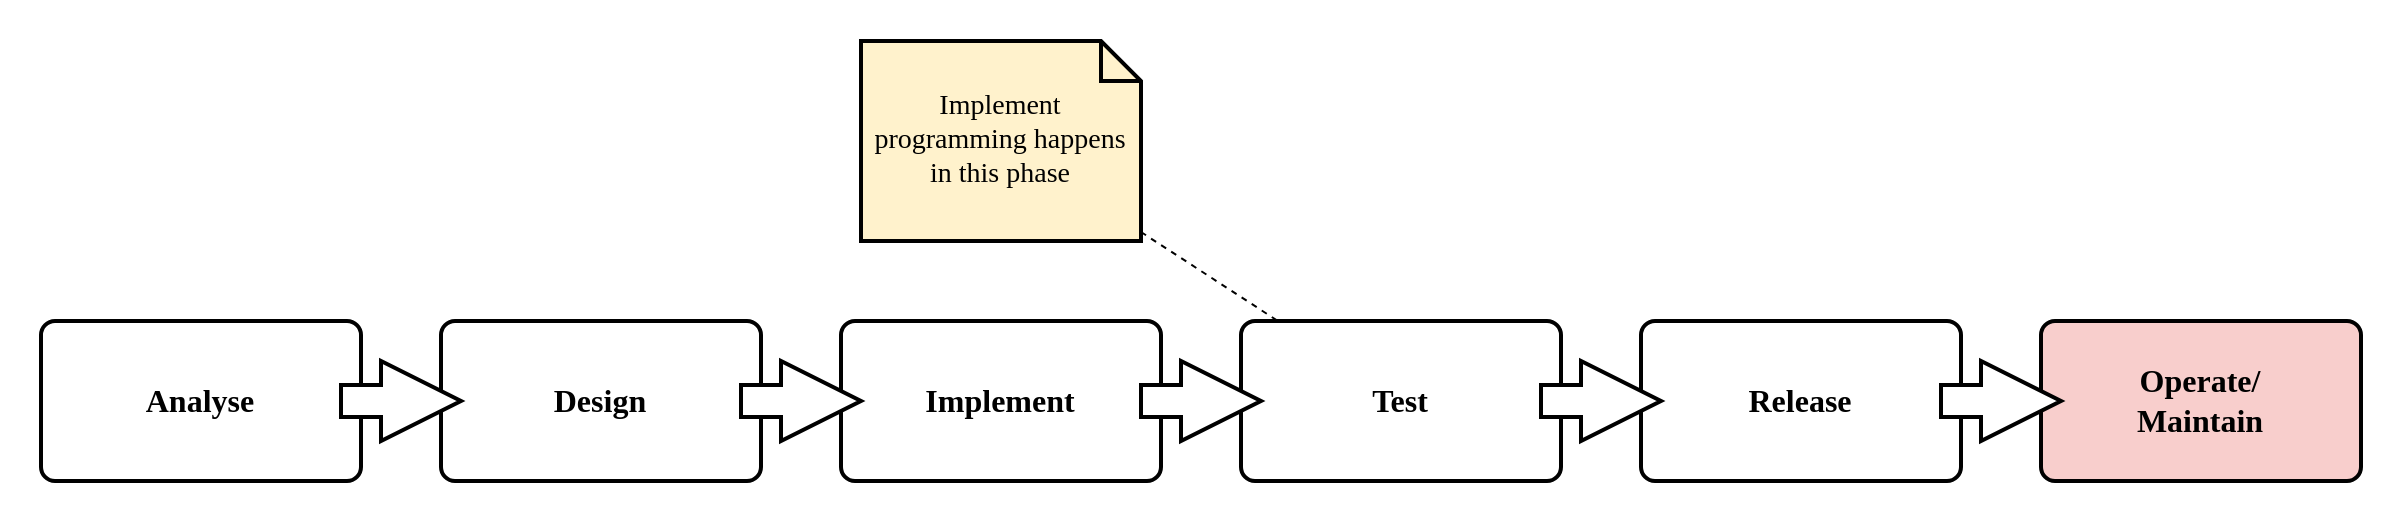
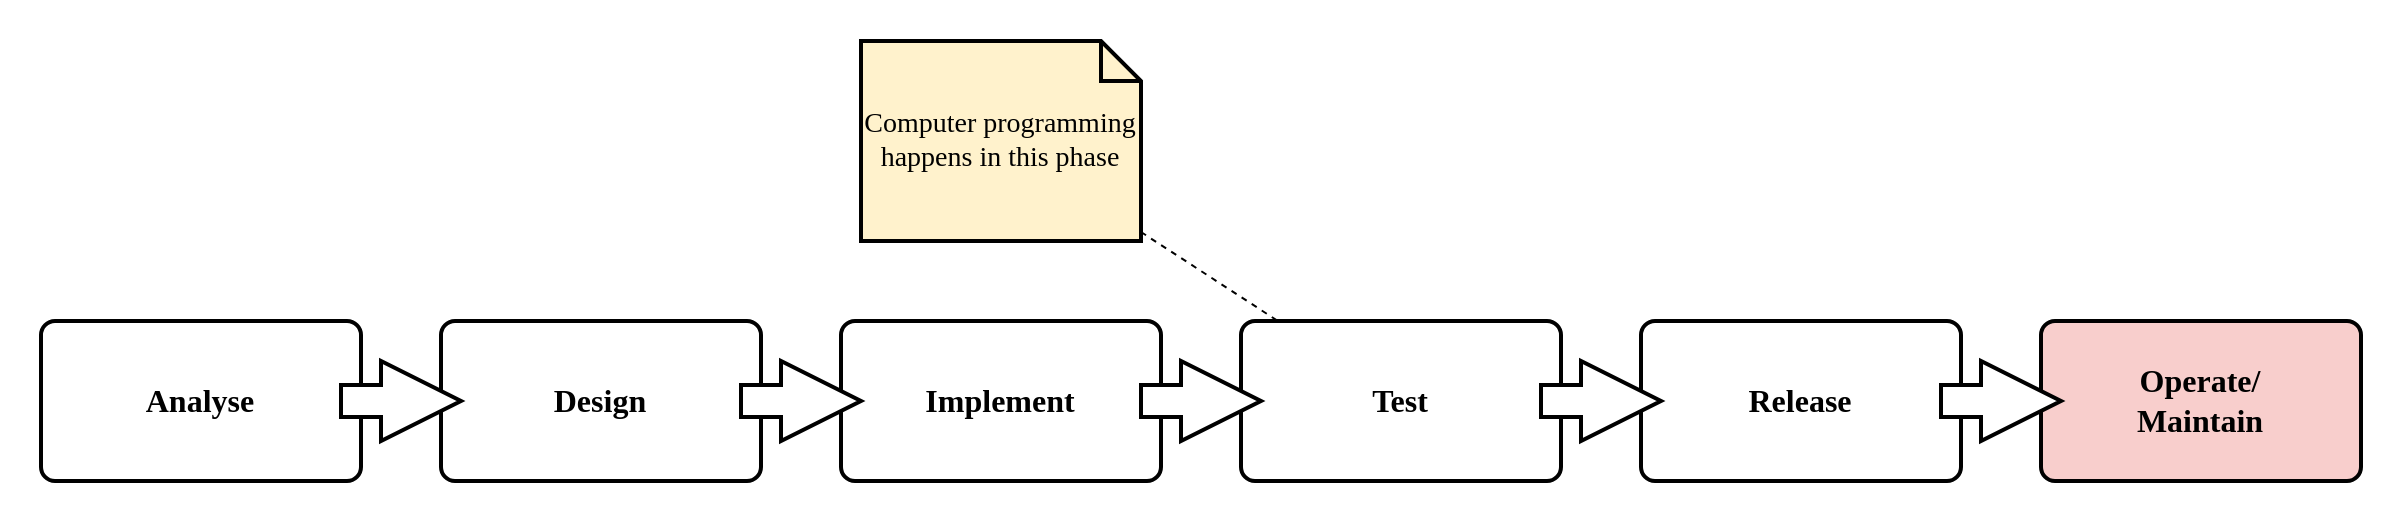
(1001, 141) -> (1001, 141)
